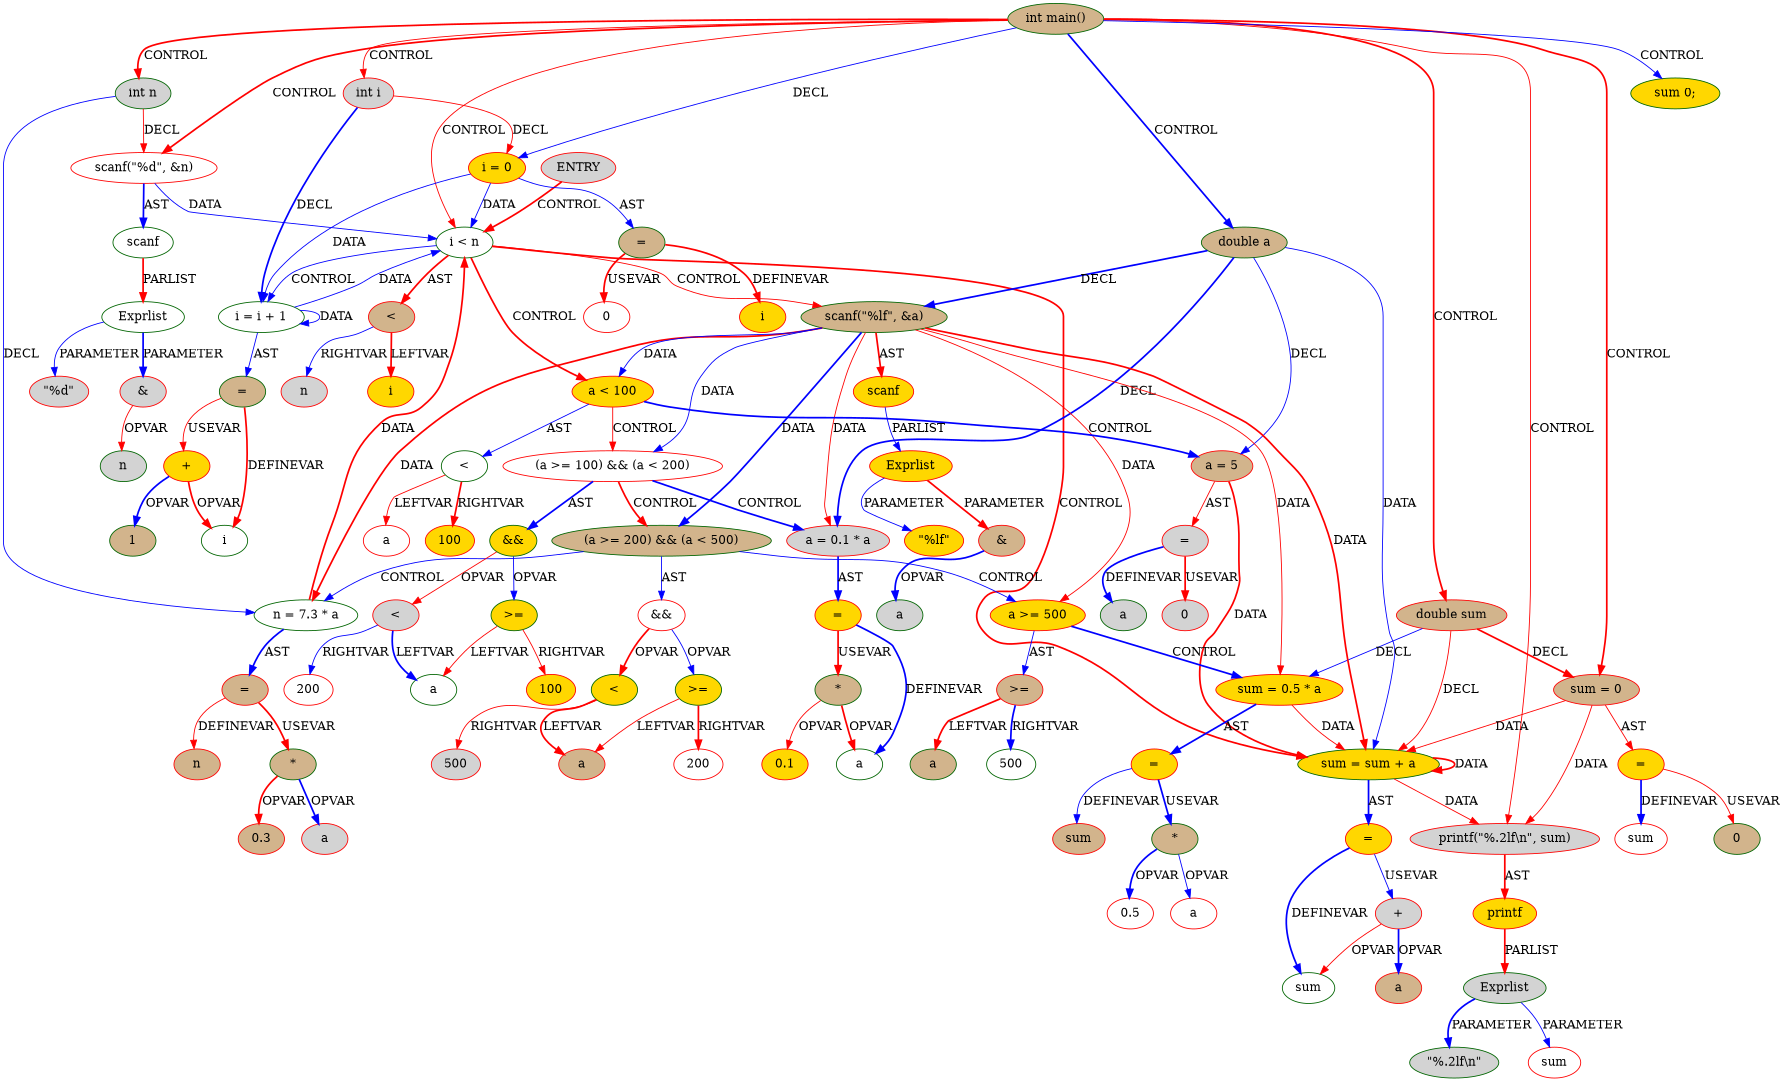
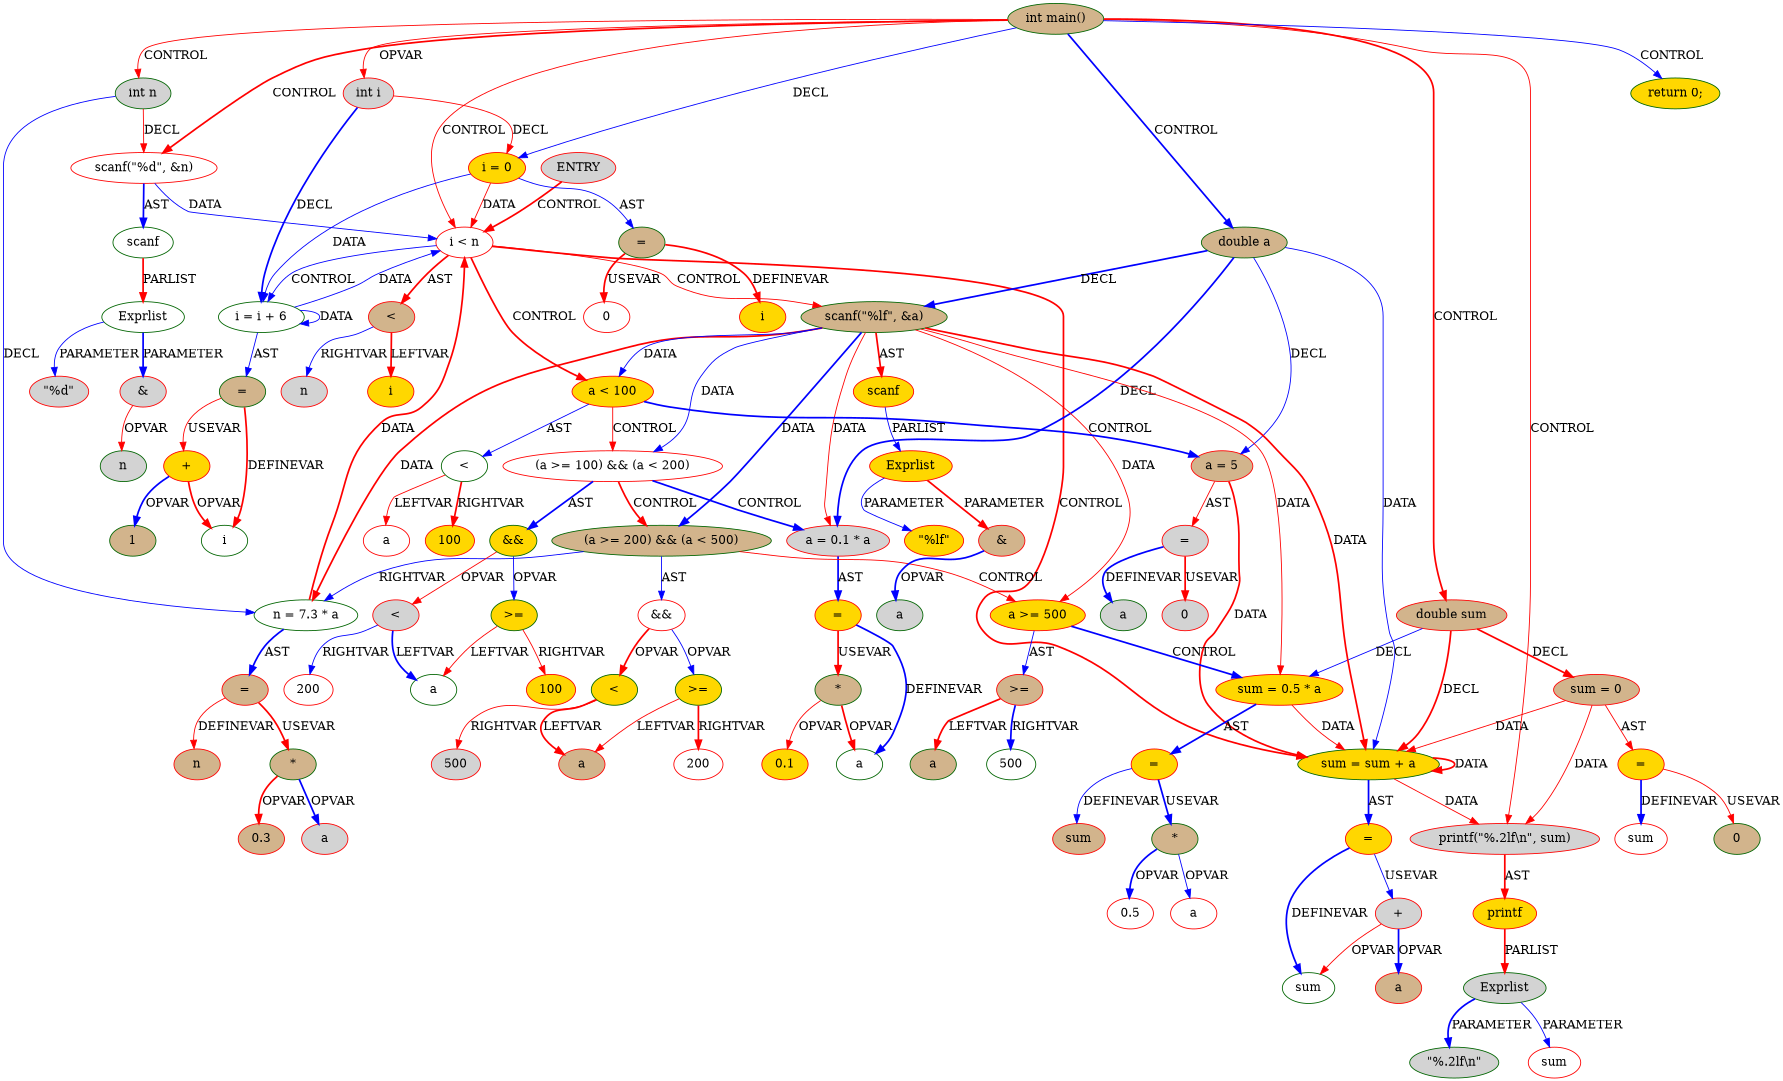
(564, 22) -> (564, 22)
(401, 56) -> (401, 56)
(1675, 93) -> (1675, 93)
(1607, 117) -> none
(483, 201) -> (483, 201)
(464, 243) -> (464, 243)
(261, 317) -> (261, 317)
(877, 560) -> (877, 560)
(412, 578) -> (412, 578)
(1439, 693) -> (1439, 693)
